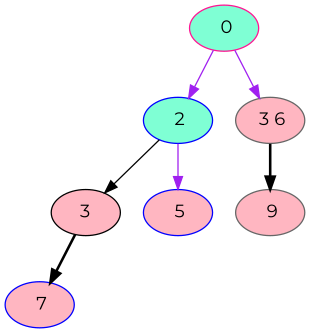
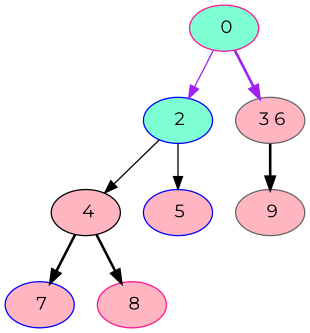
(244, 69) -> (244, 69)
(178, 160) -> (178, 160)
(86, 213) -> (86, 213)
none -> (132, 305)
